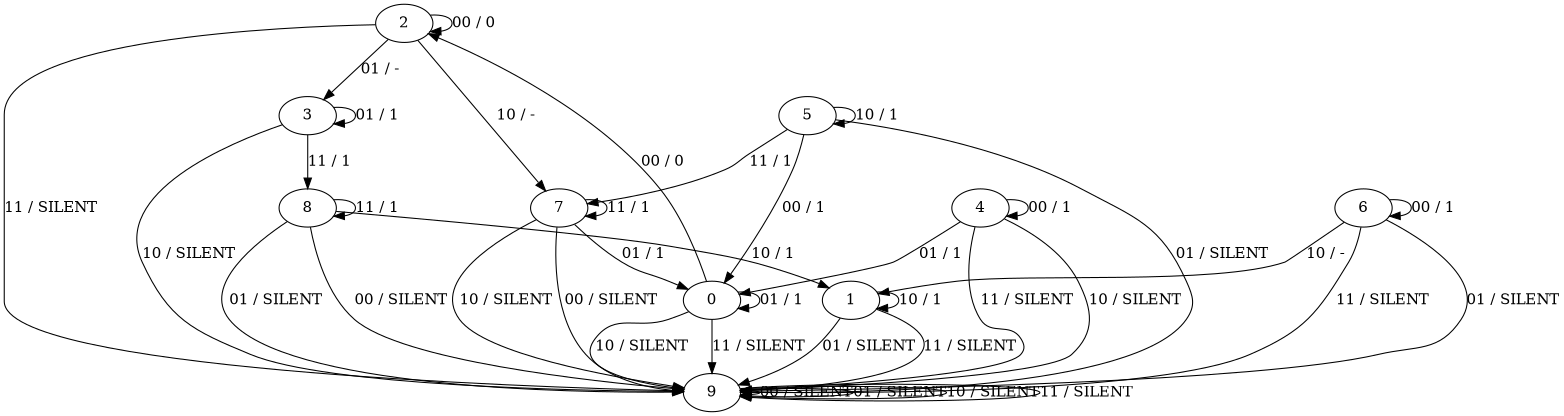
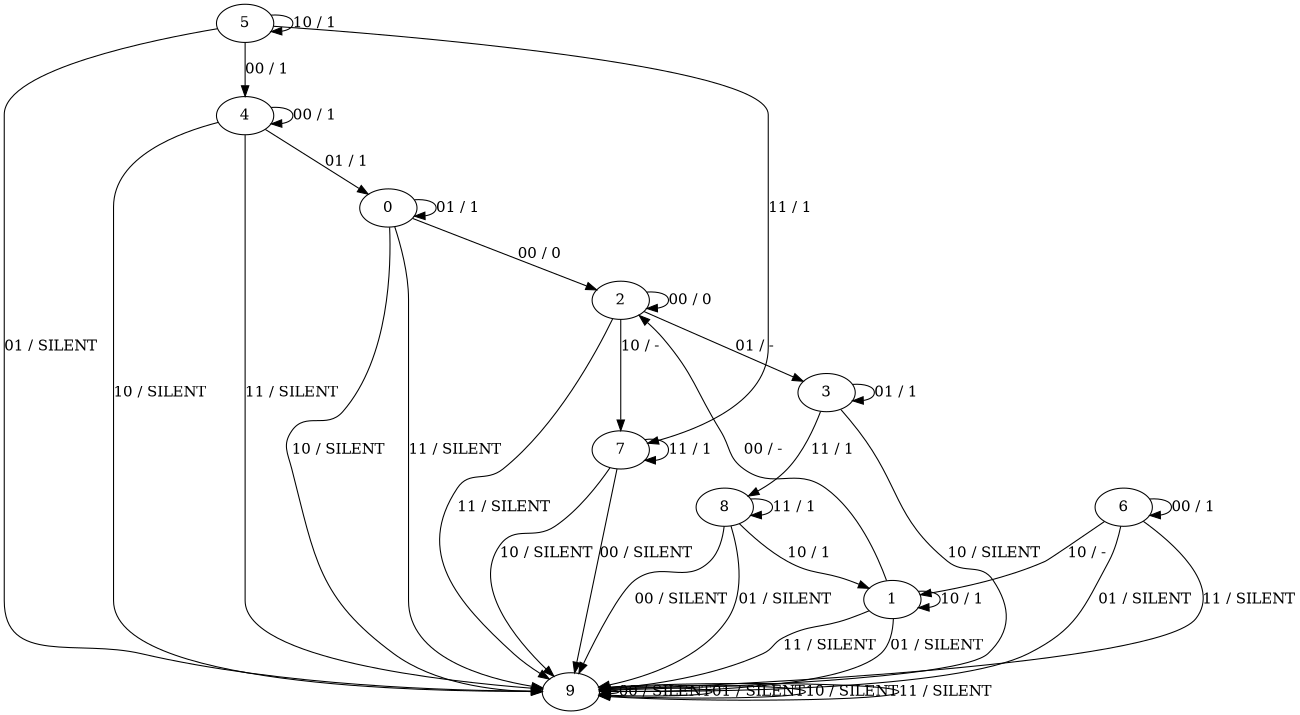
(773, 208) -> (245, 64)
(622, 262) -> none
none -> (753, 474)
